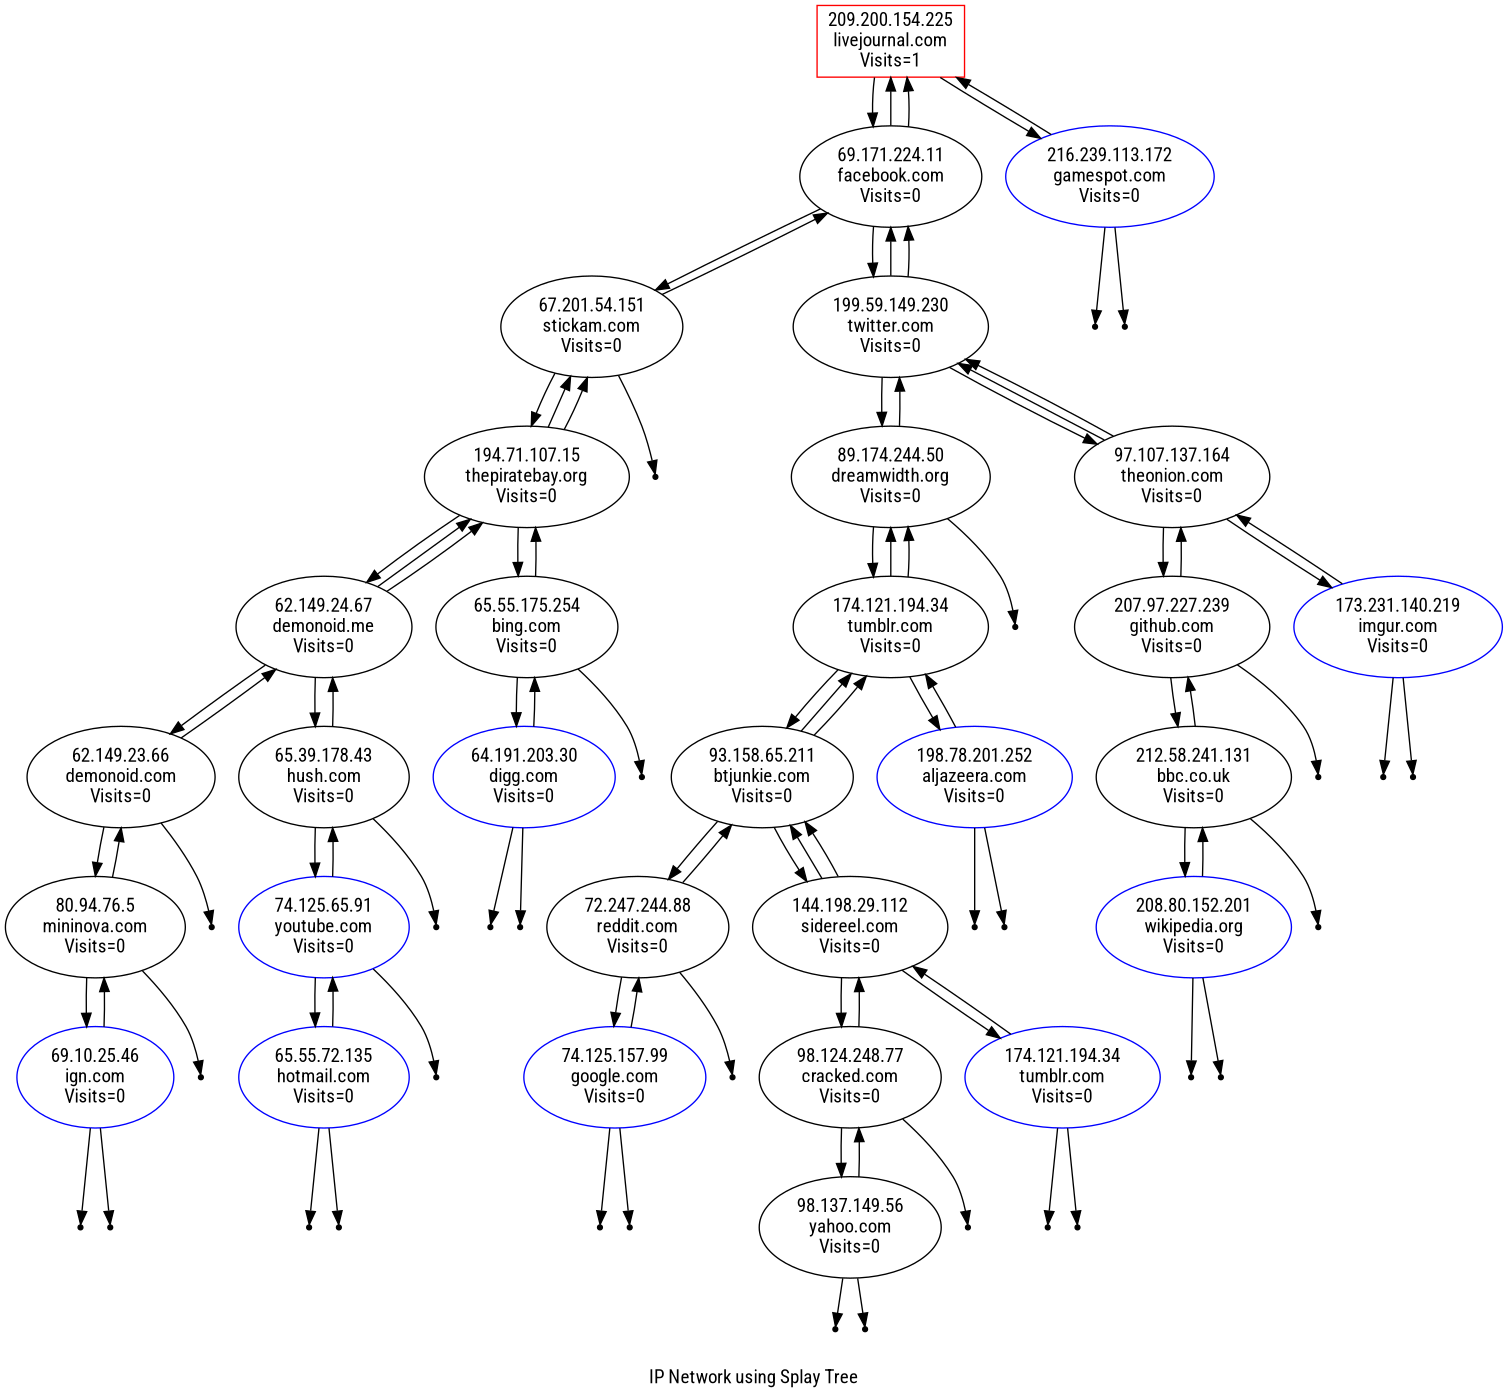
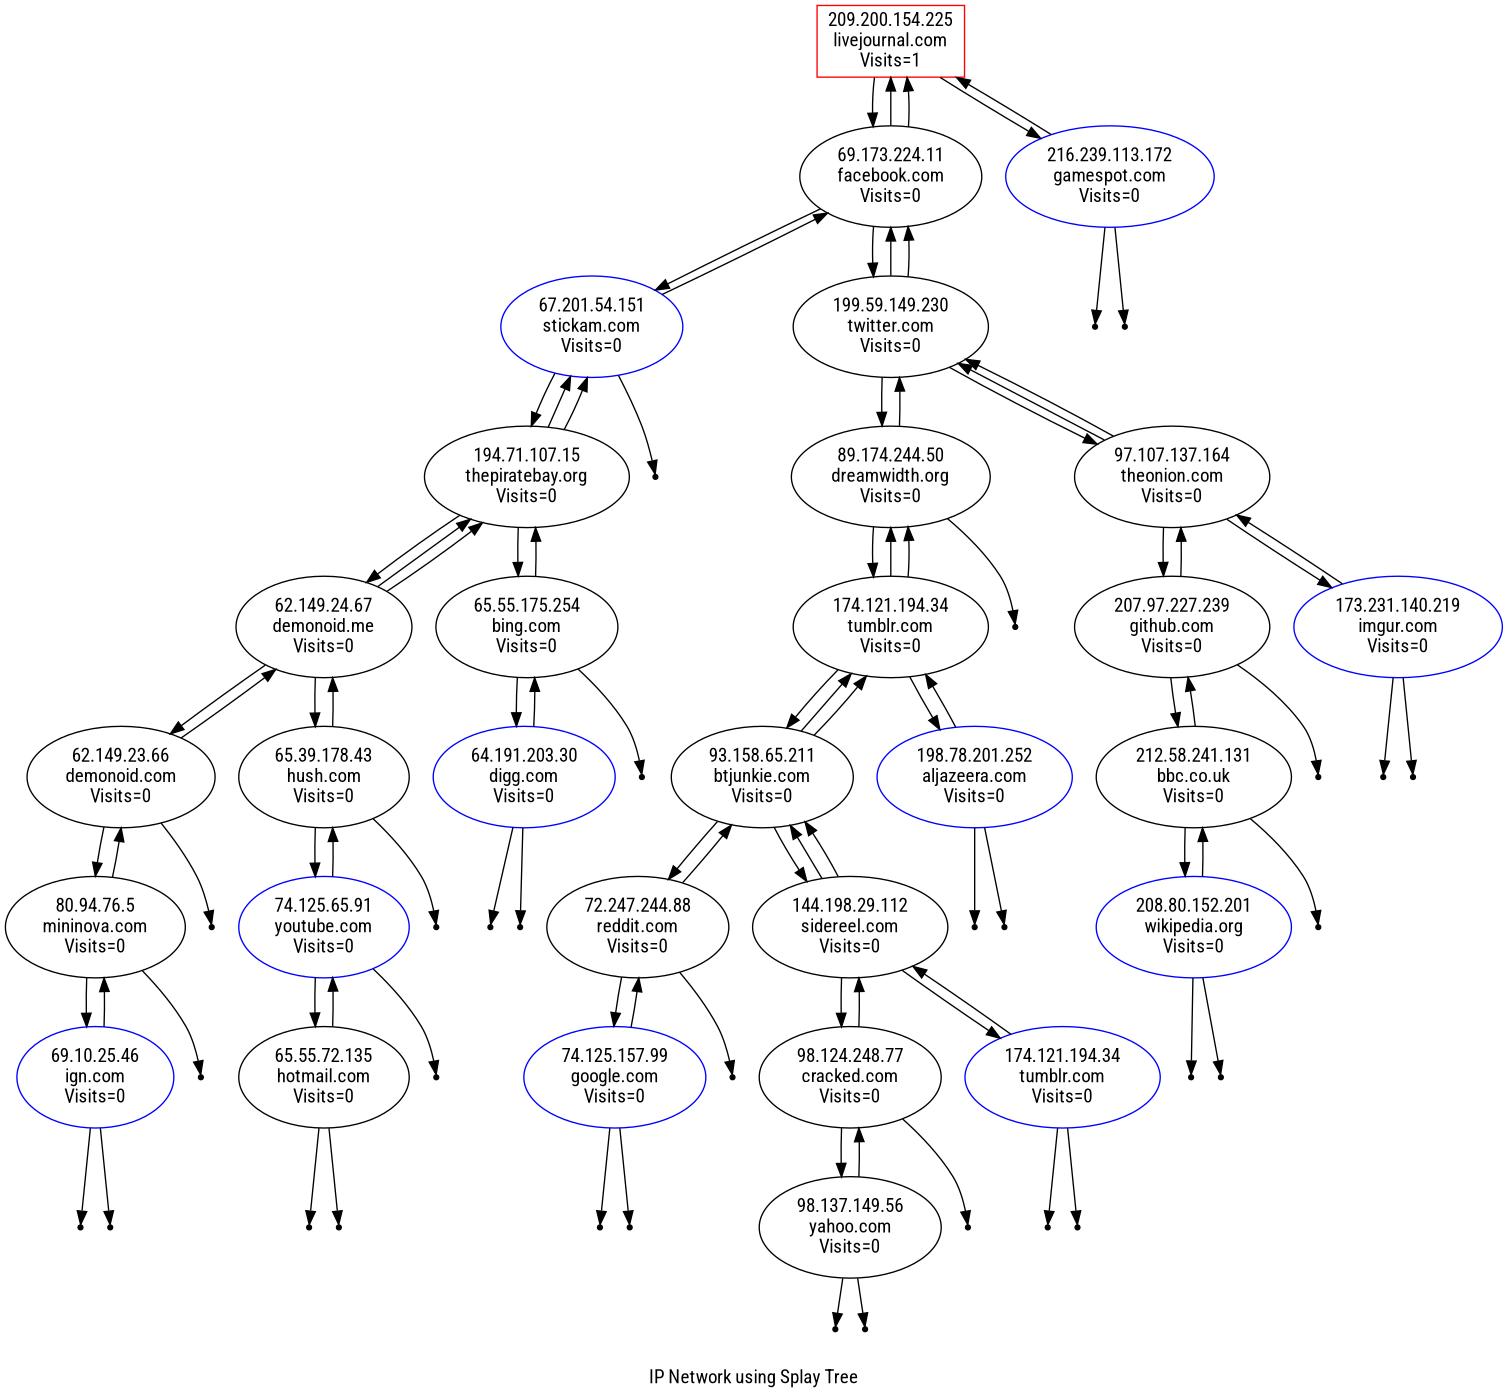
(891, 177) -> (891, 177)
(592, 327) -> (592, 327)
(324, 1077) -> (324, 1077)
